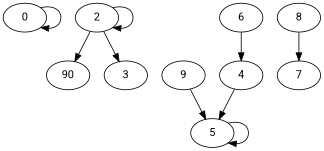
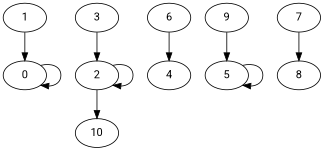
none -> (25, 18)
(110, 43) -> (97, 43)
(299, 43) -> (299, 43)
(68, 75) -> (97, 133)
(229, 101) -> none
